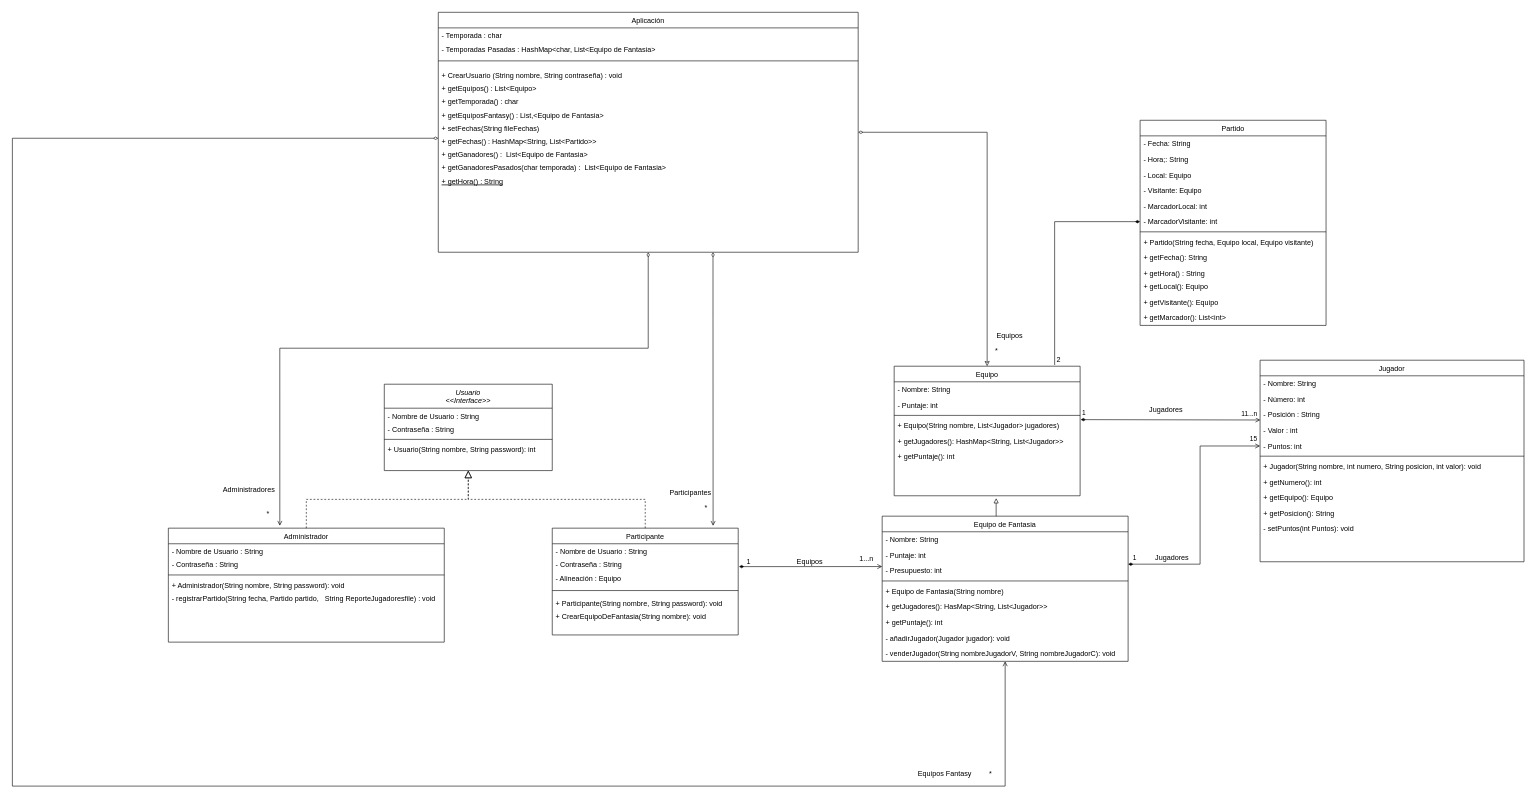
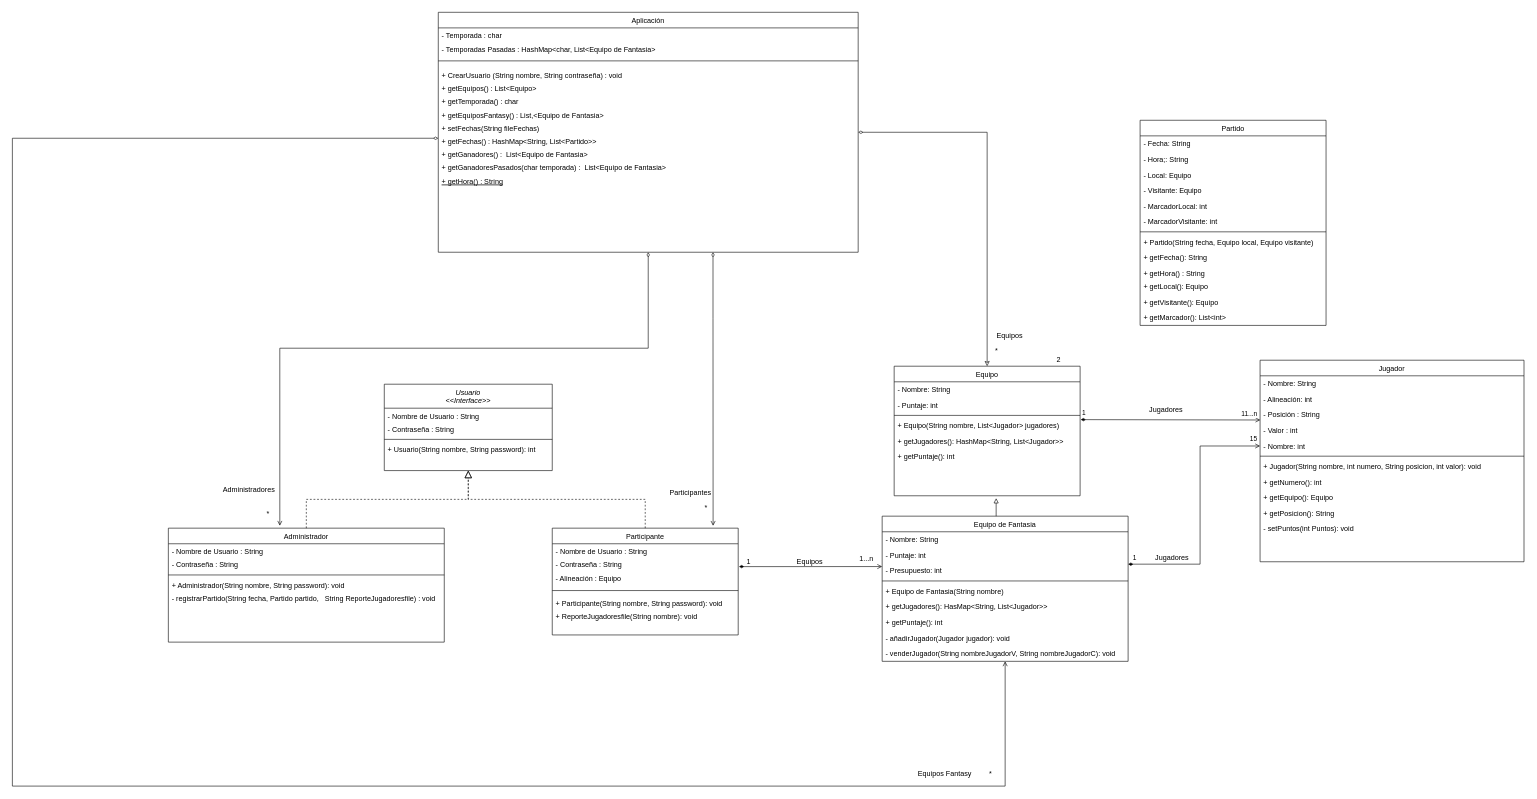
(1055, 253) -> none
(1286, 400) -> (1291, 400)
(1286, 446) -> (1286, 446)
(637, 617) -> (635, 617)
